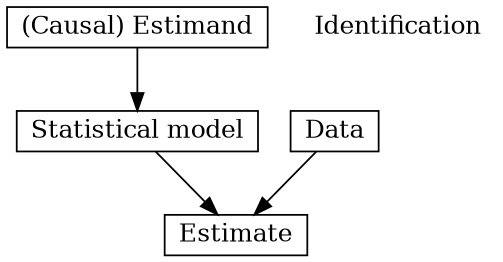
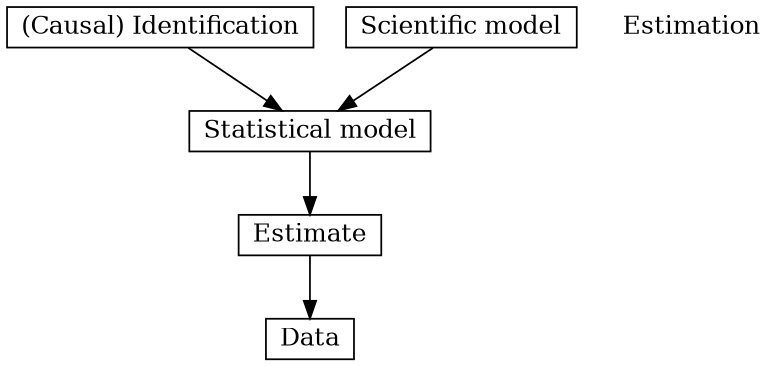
(137, 27) -> (160, 27)
(398, 27) -> none
none -> (461, 27)
none -> (692, 27)
(292, 177) -> (310, 278)
